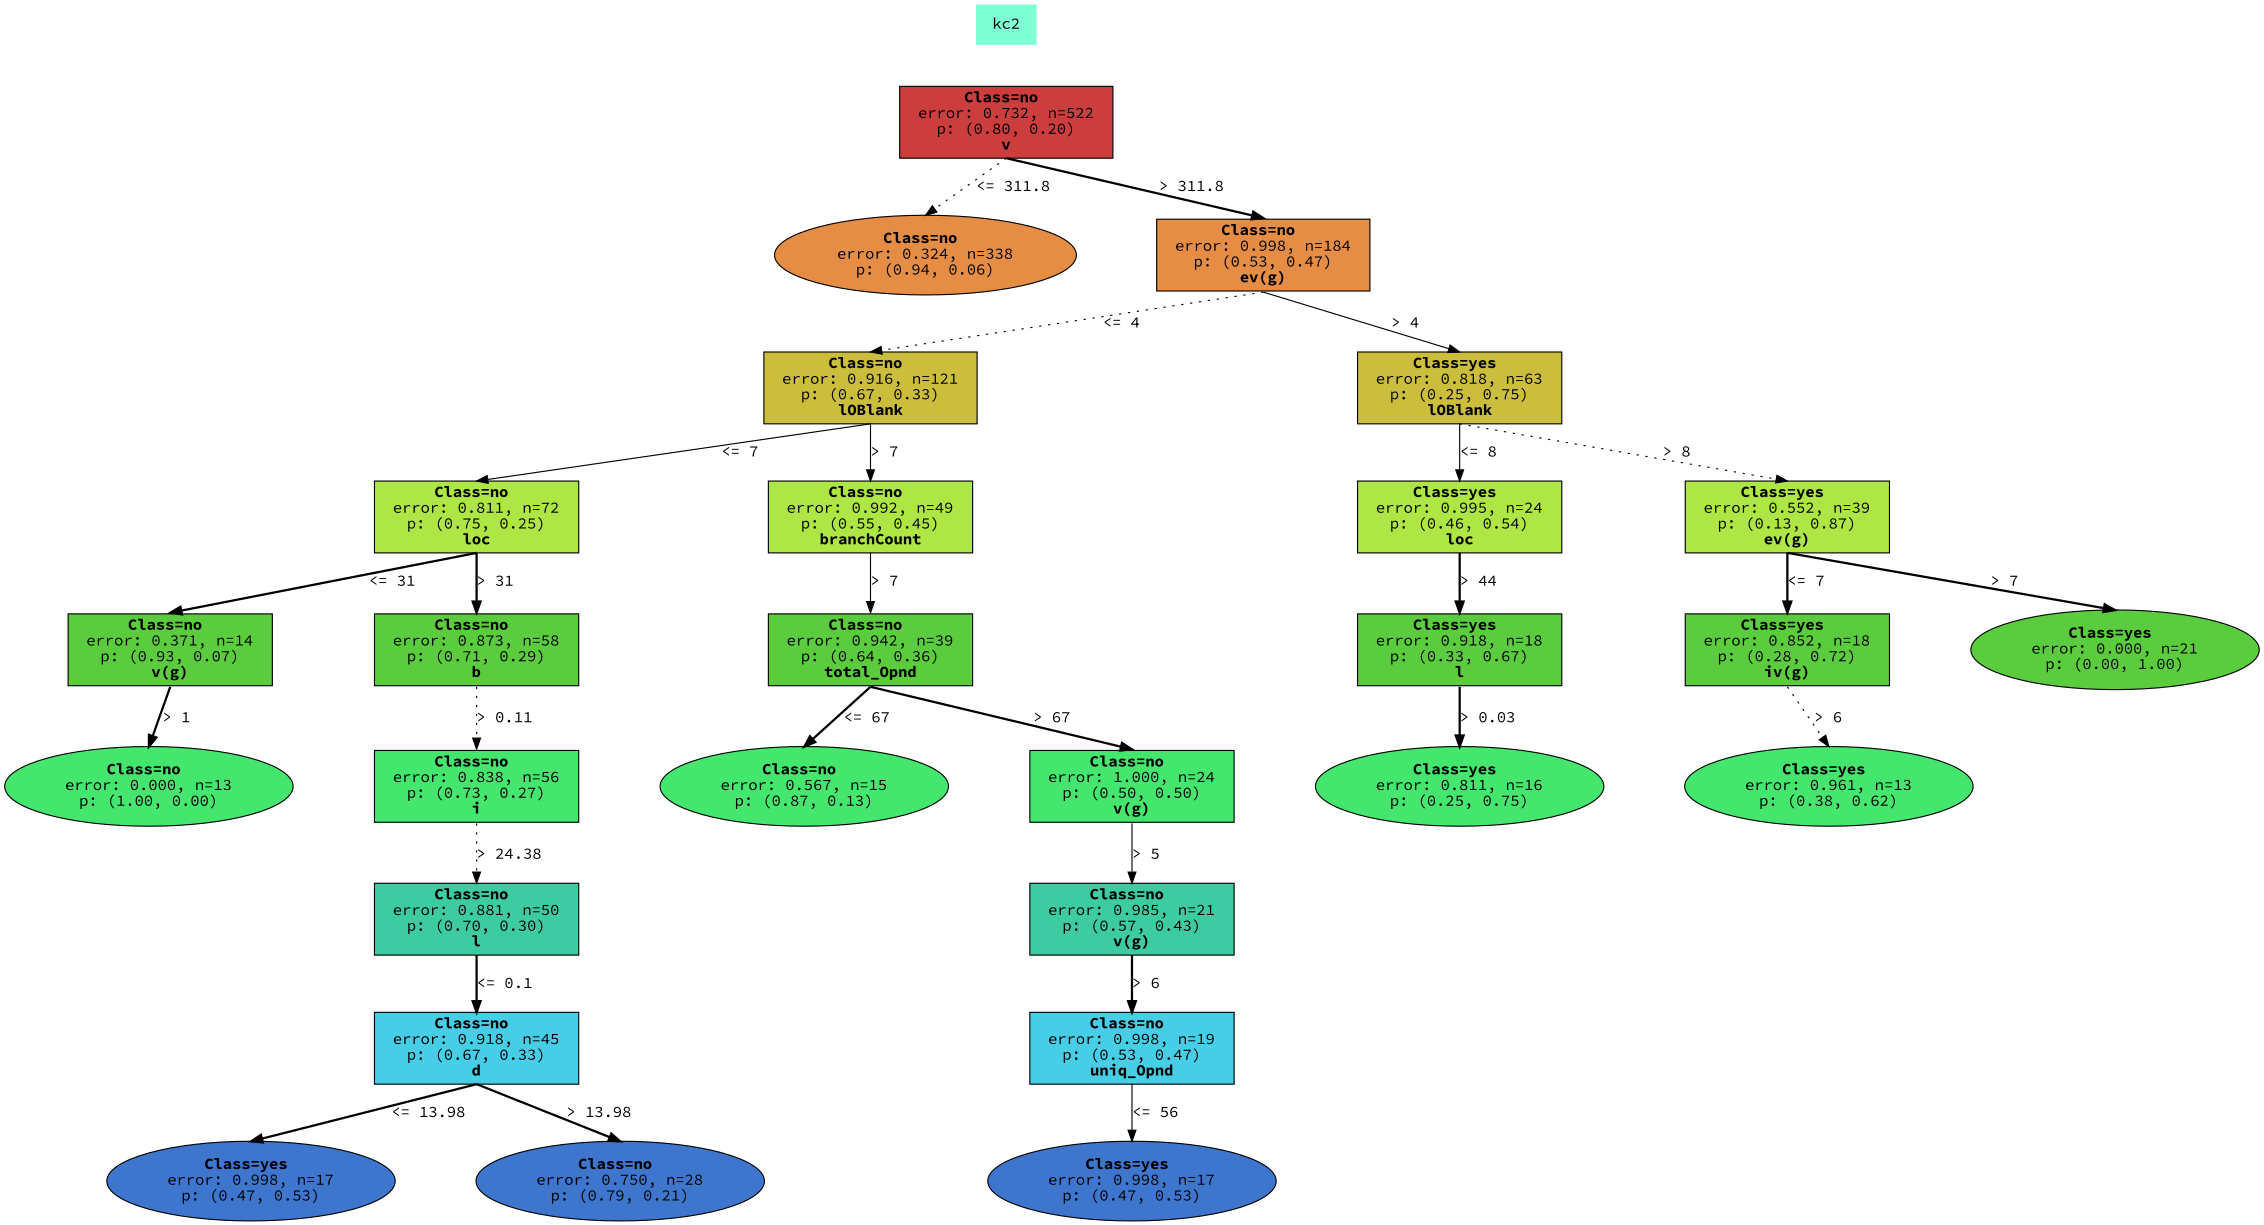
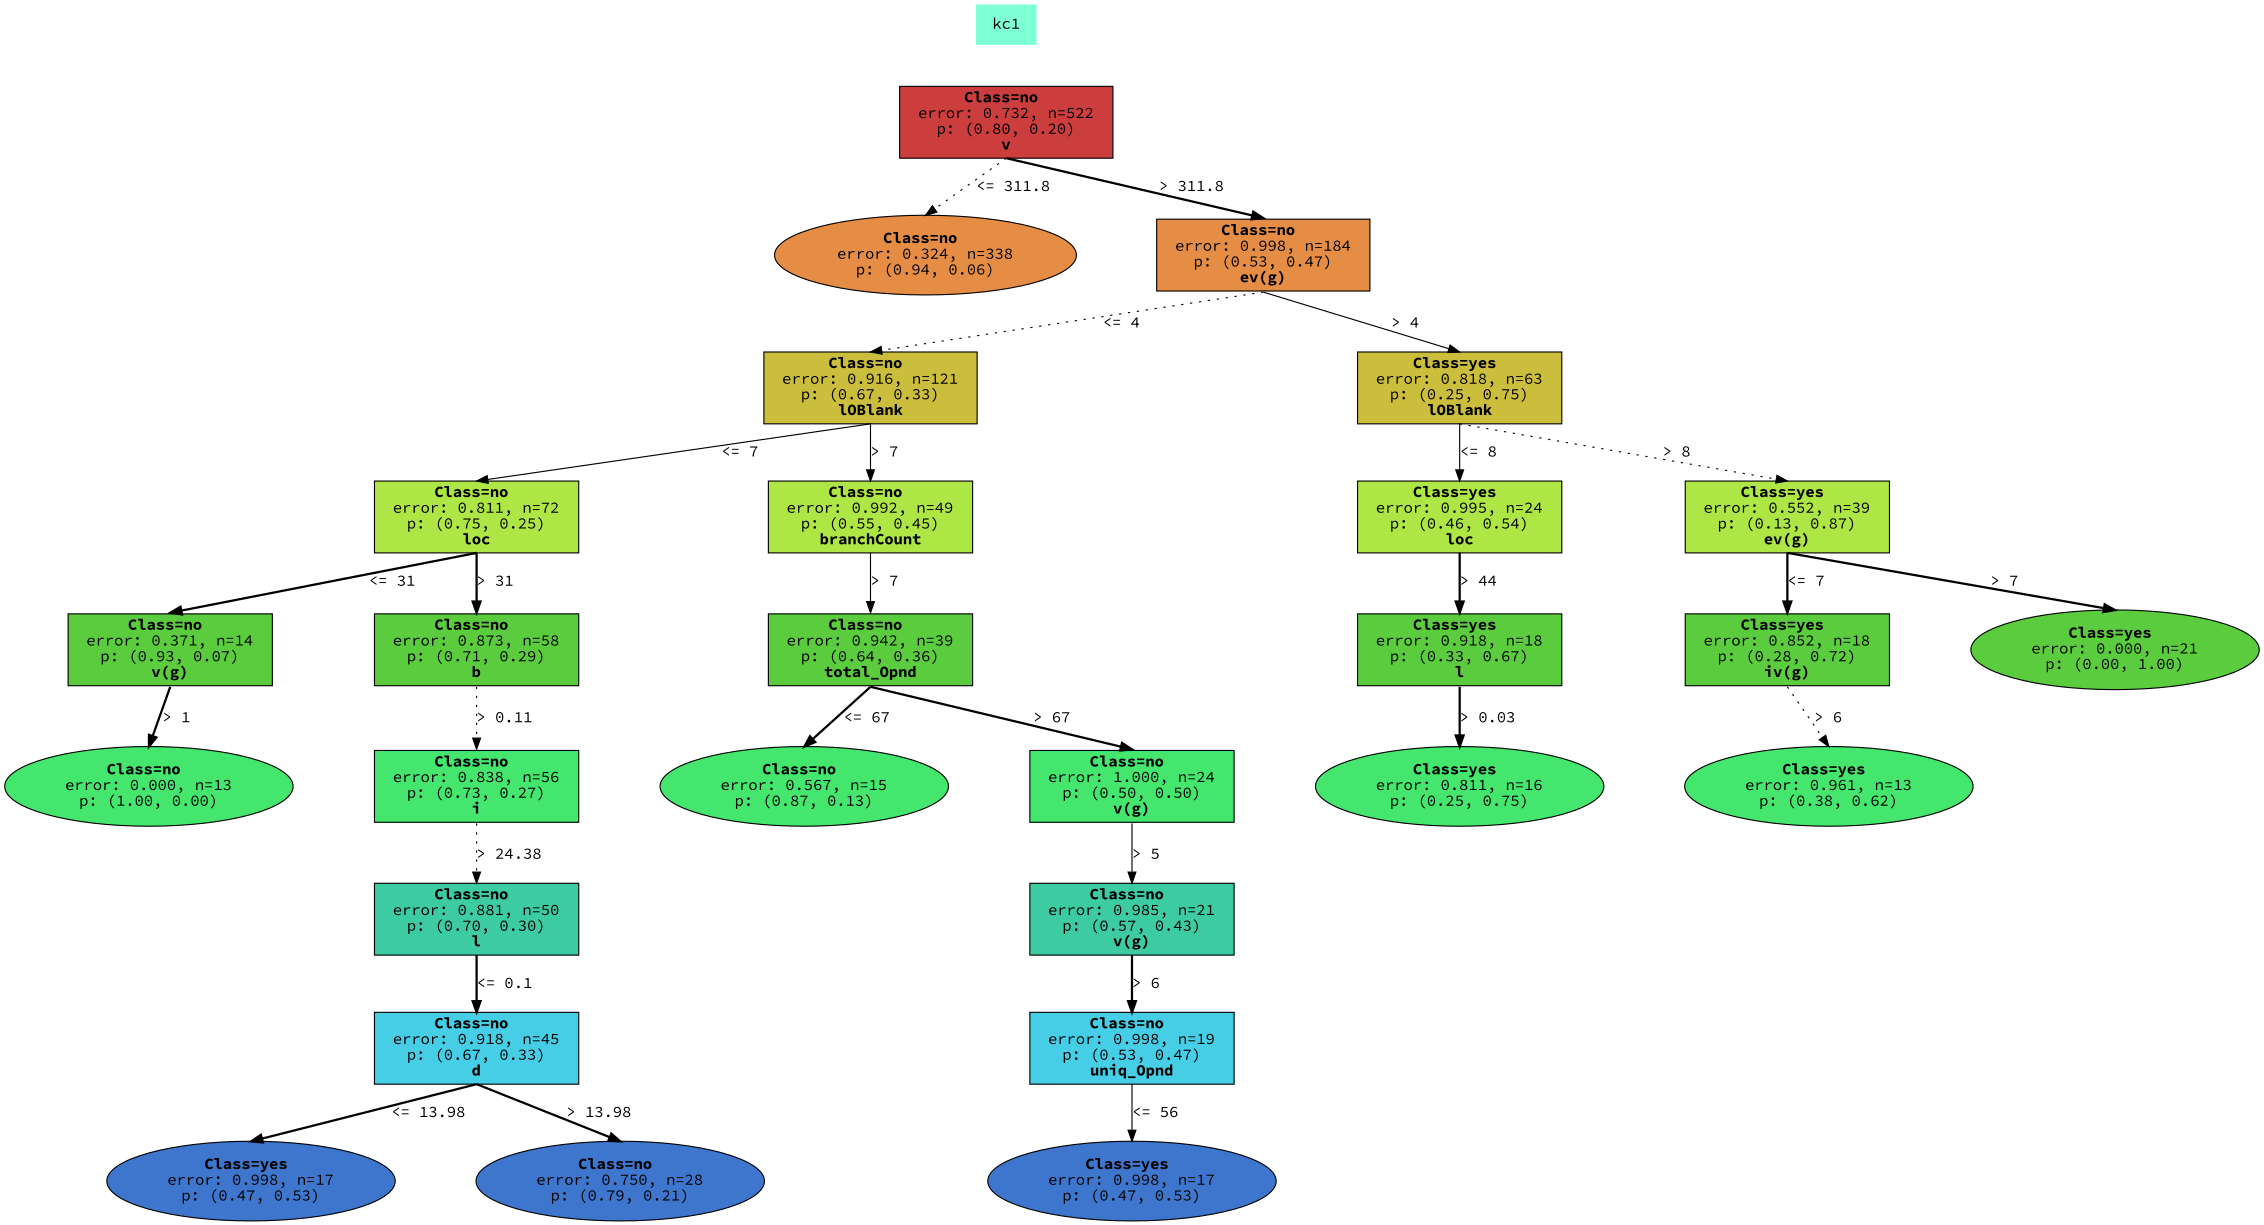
(1006, 25) -> (1006, 25)
